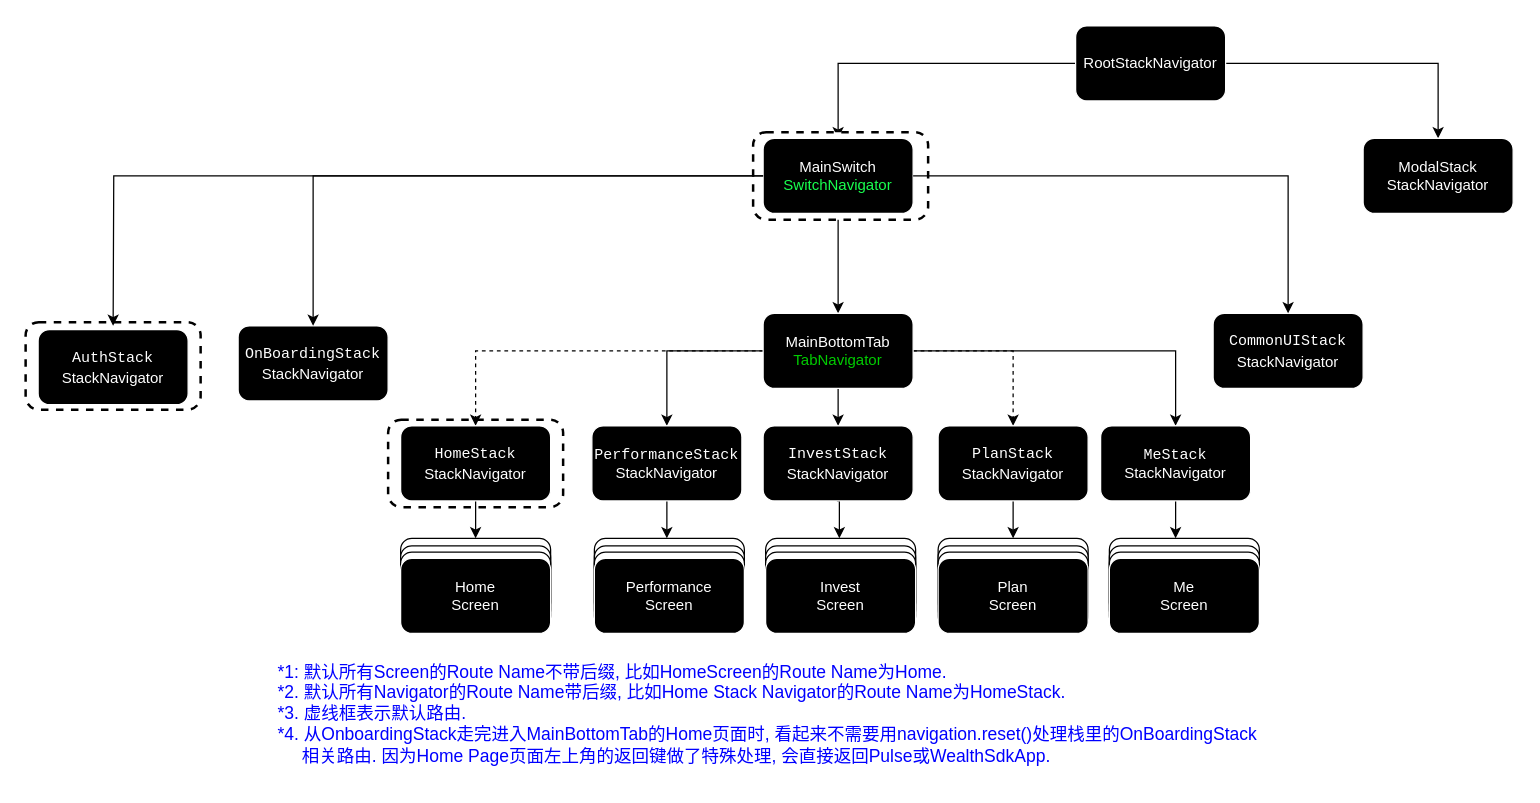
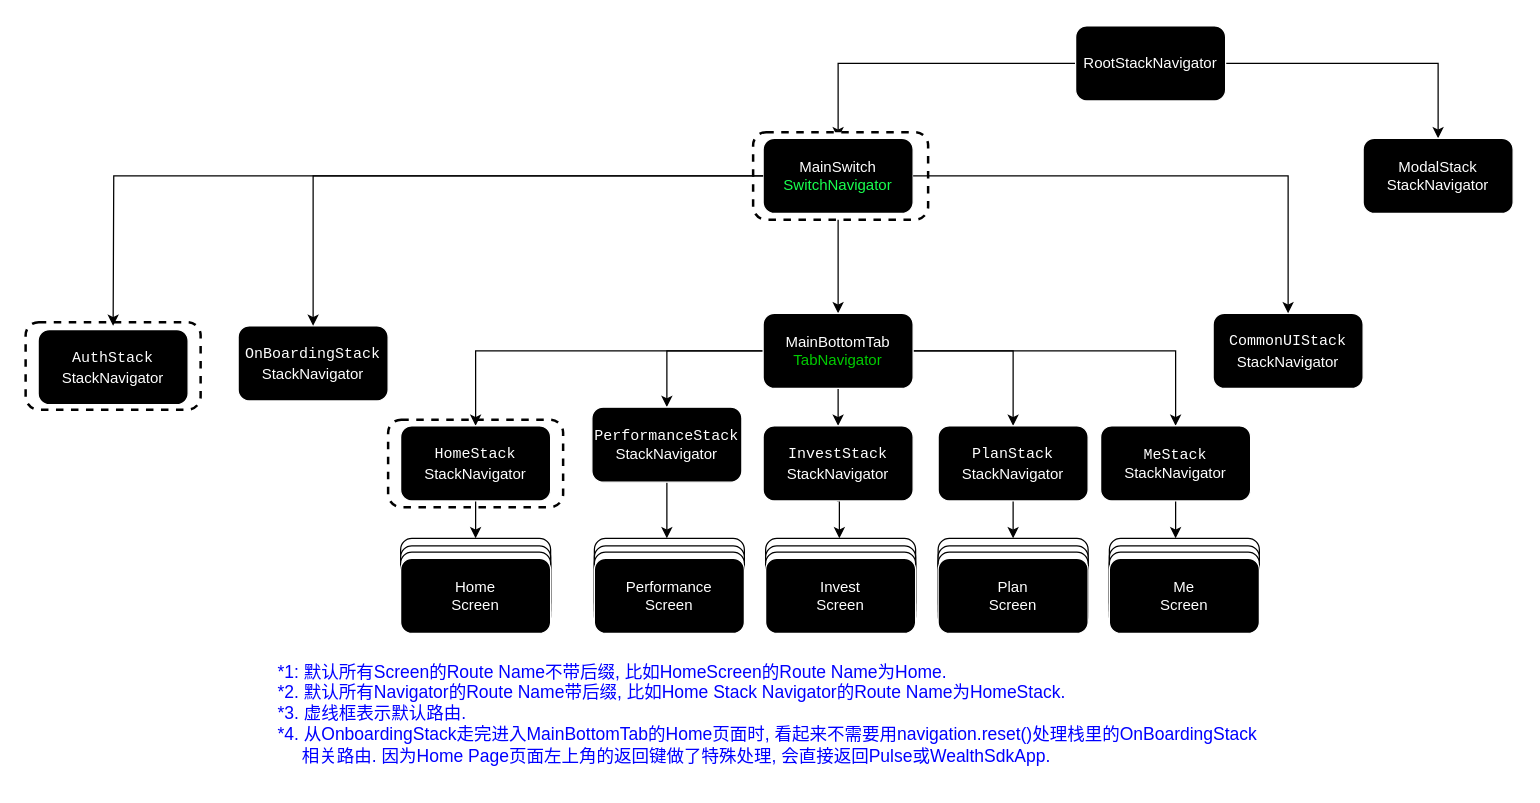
(537, 351) -> (537, 351)
(1013, 385) -> (1013, 385)
(667, 463) -> (667, 444)
